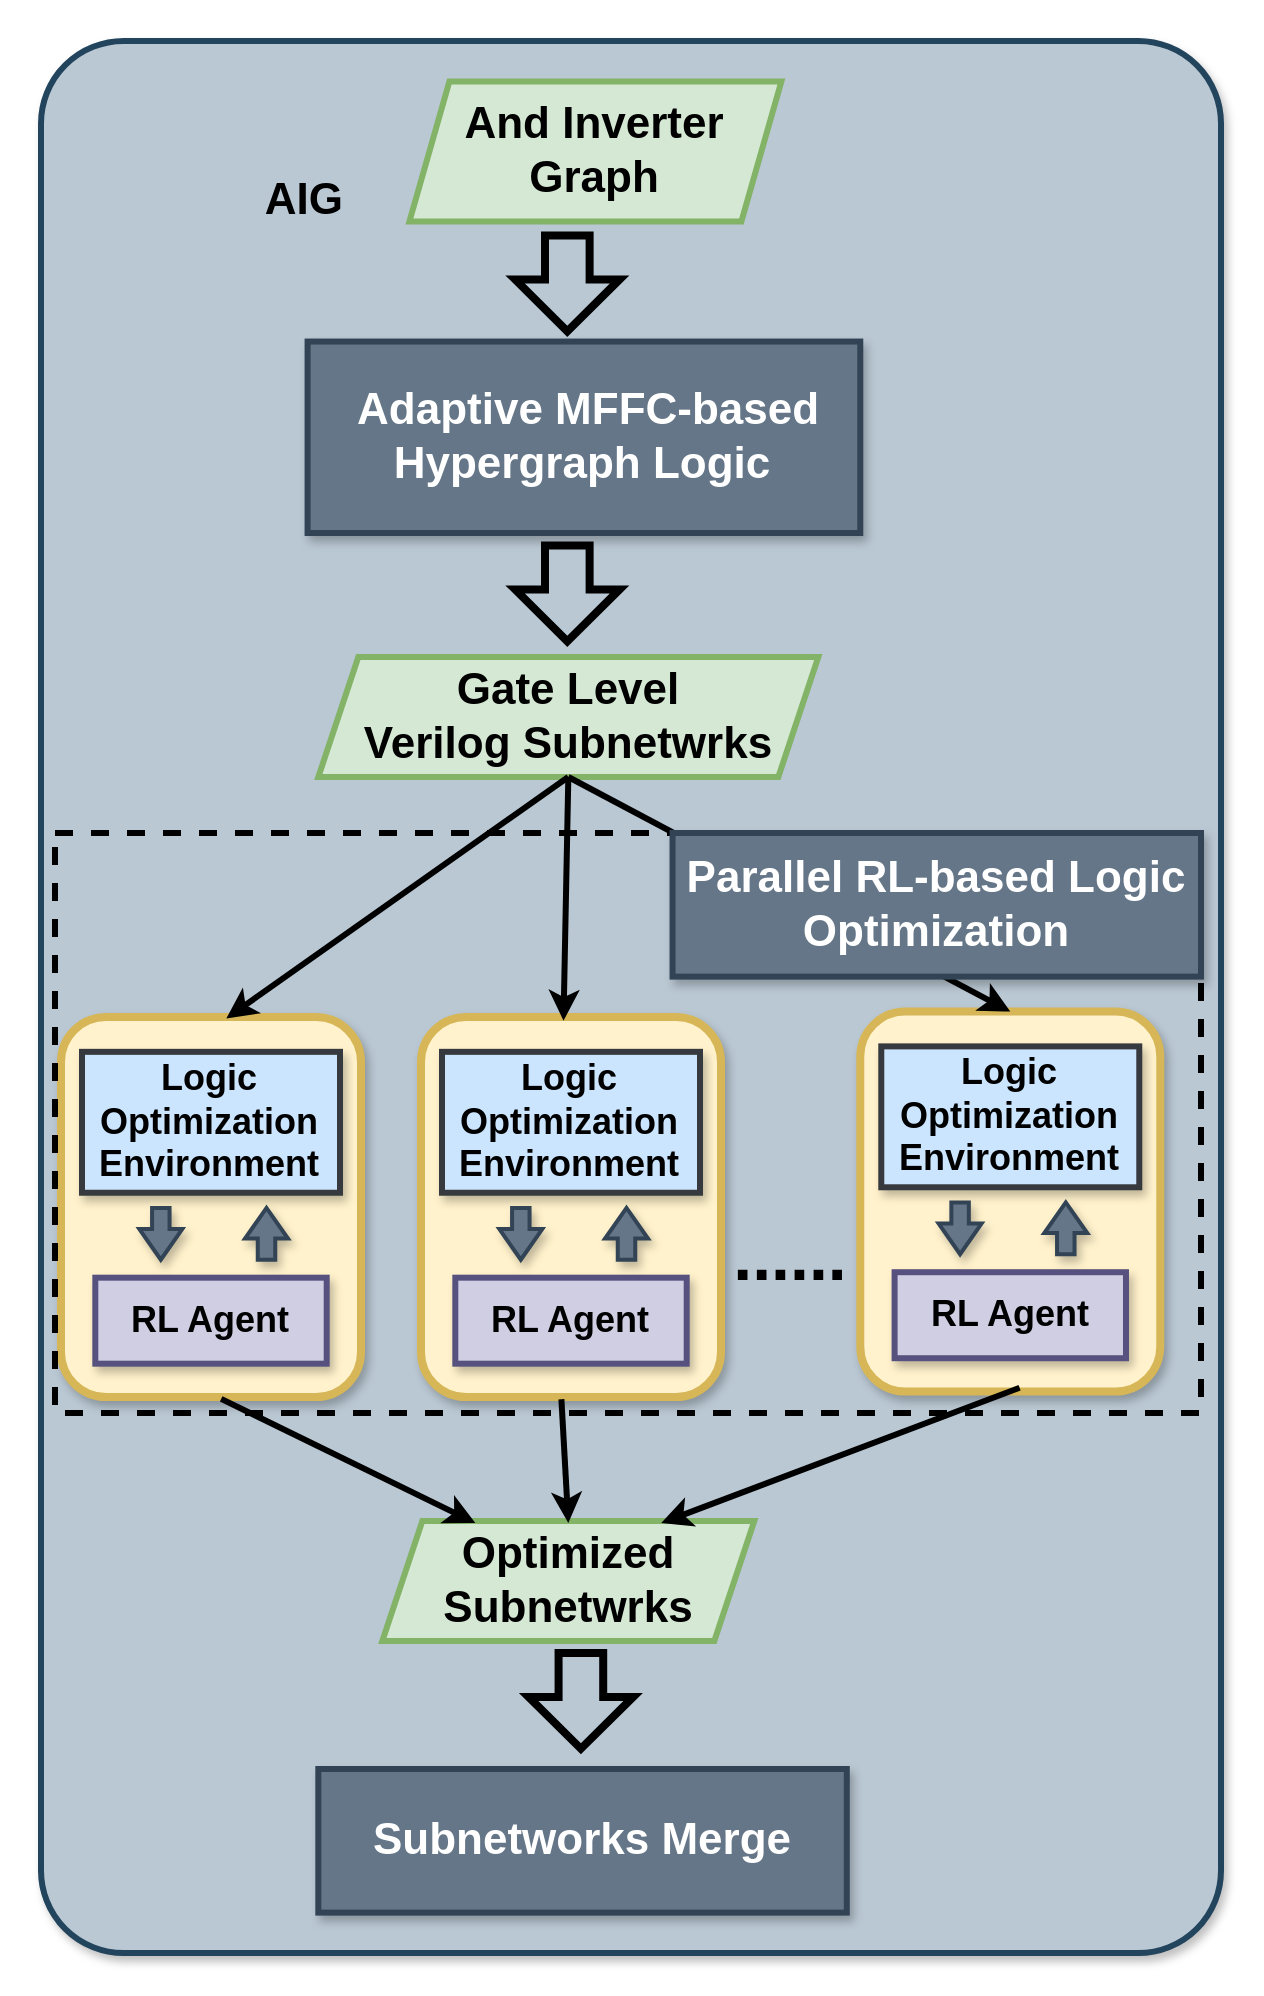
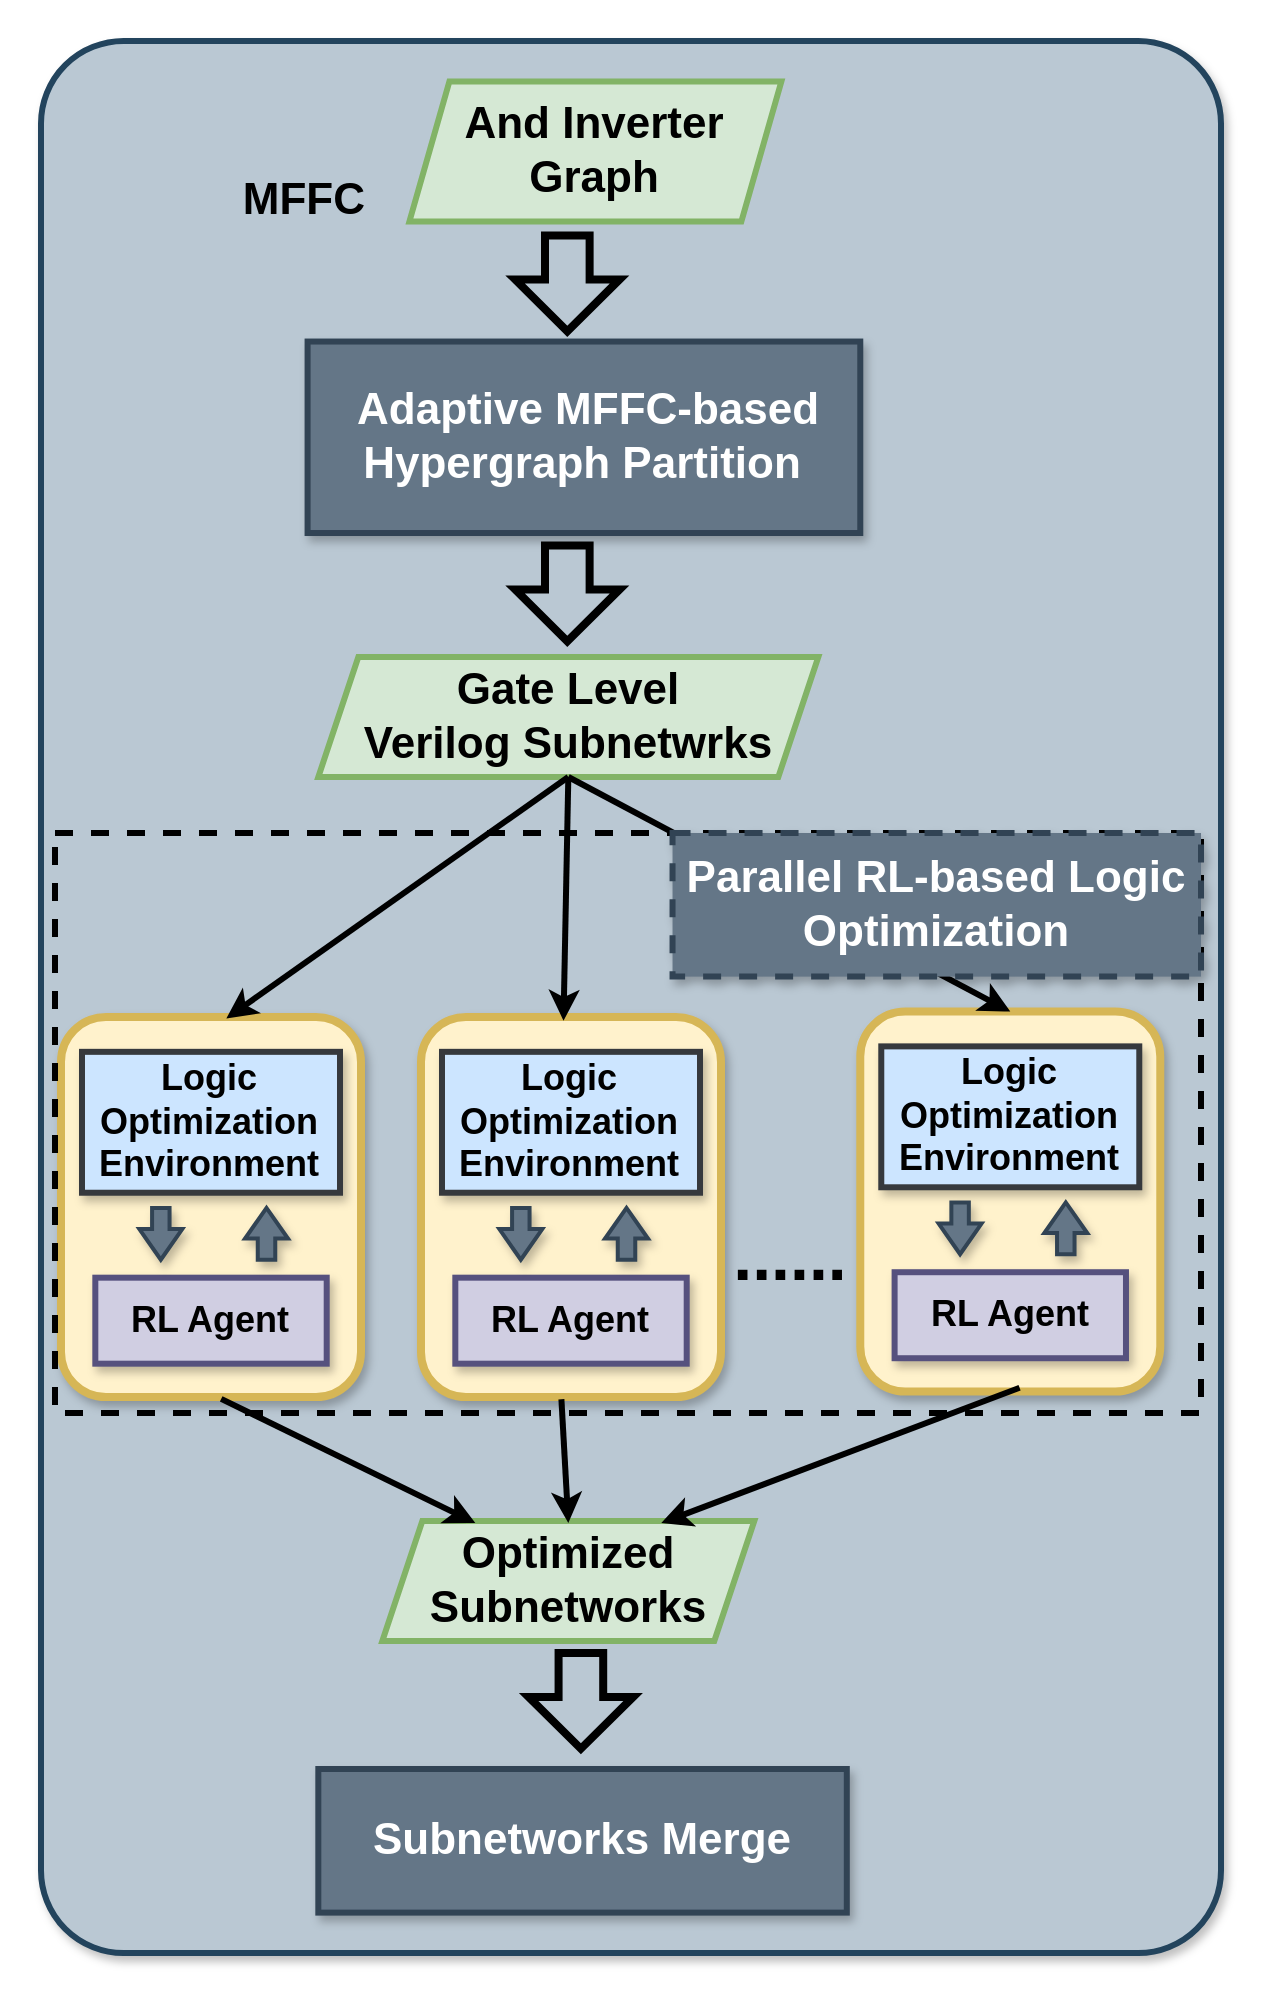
(311, 201) -> (311, 201)
(583, 437) -> (583, 437)
(937, 905) -> (937, 905)
(569, 1581) -> (569, 1581)
